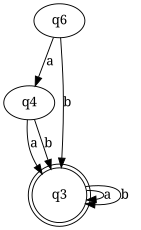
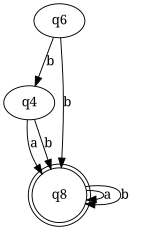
(50, 62) -> (50, 62)
(59, 195) -> (59, 195)
